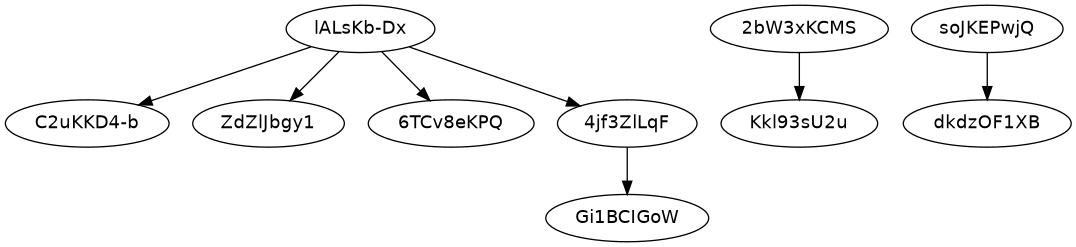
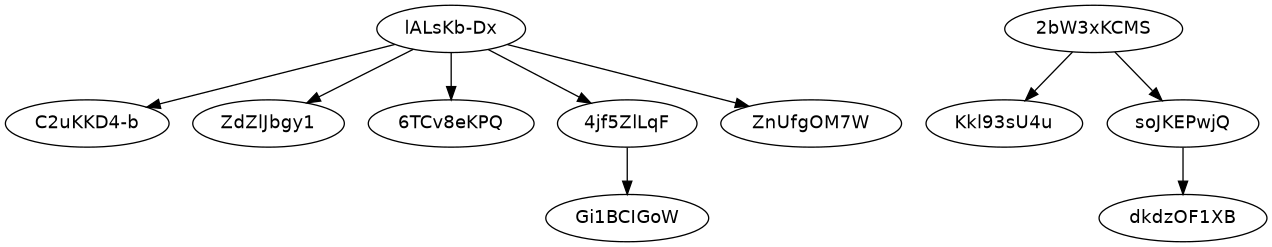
none -> (1134, 71)
(627, 124) -> (627, 124)
(799, 124) -> (1004, 124)
none -> (811, 124)
